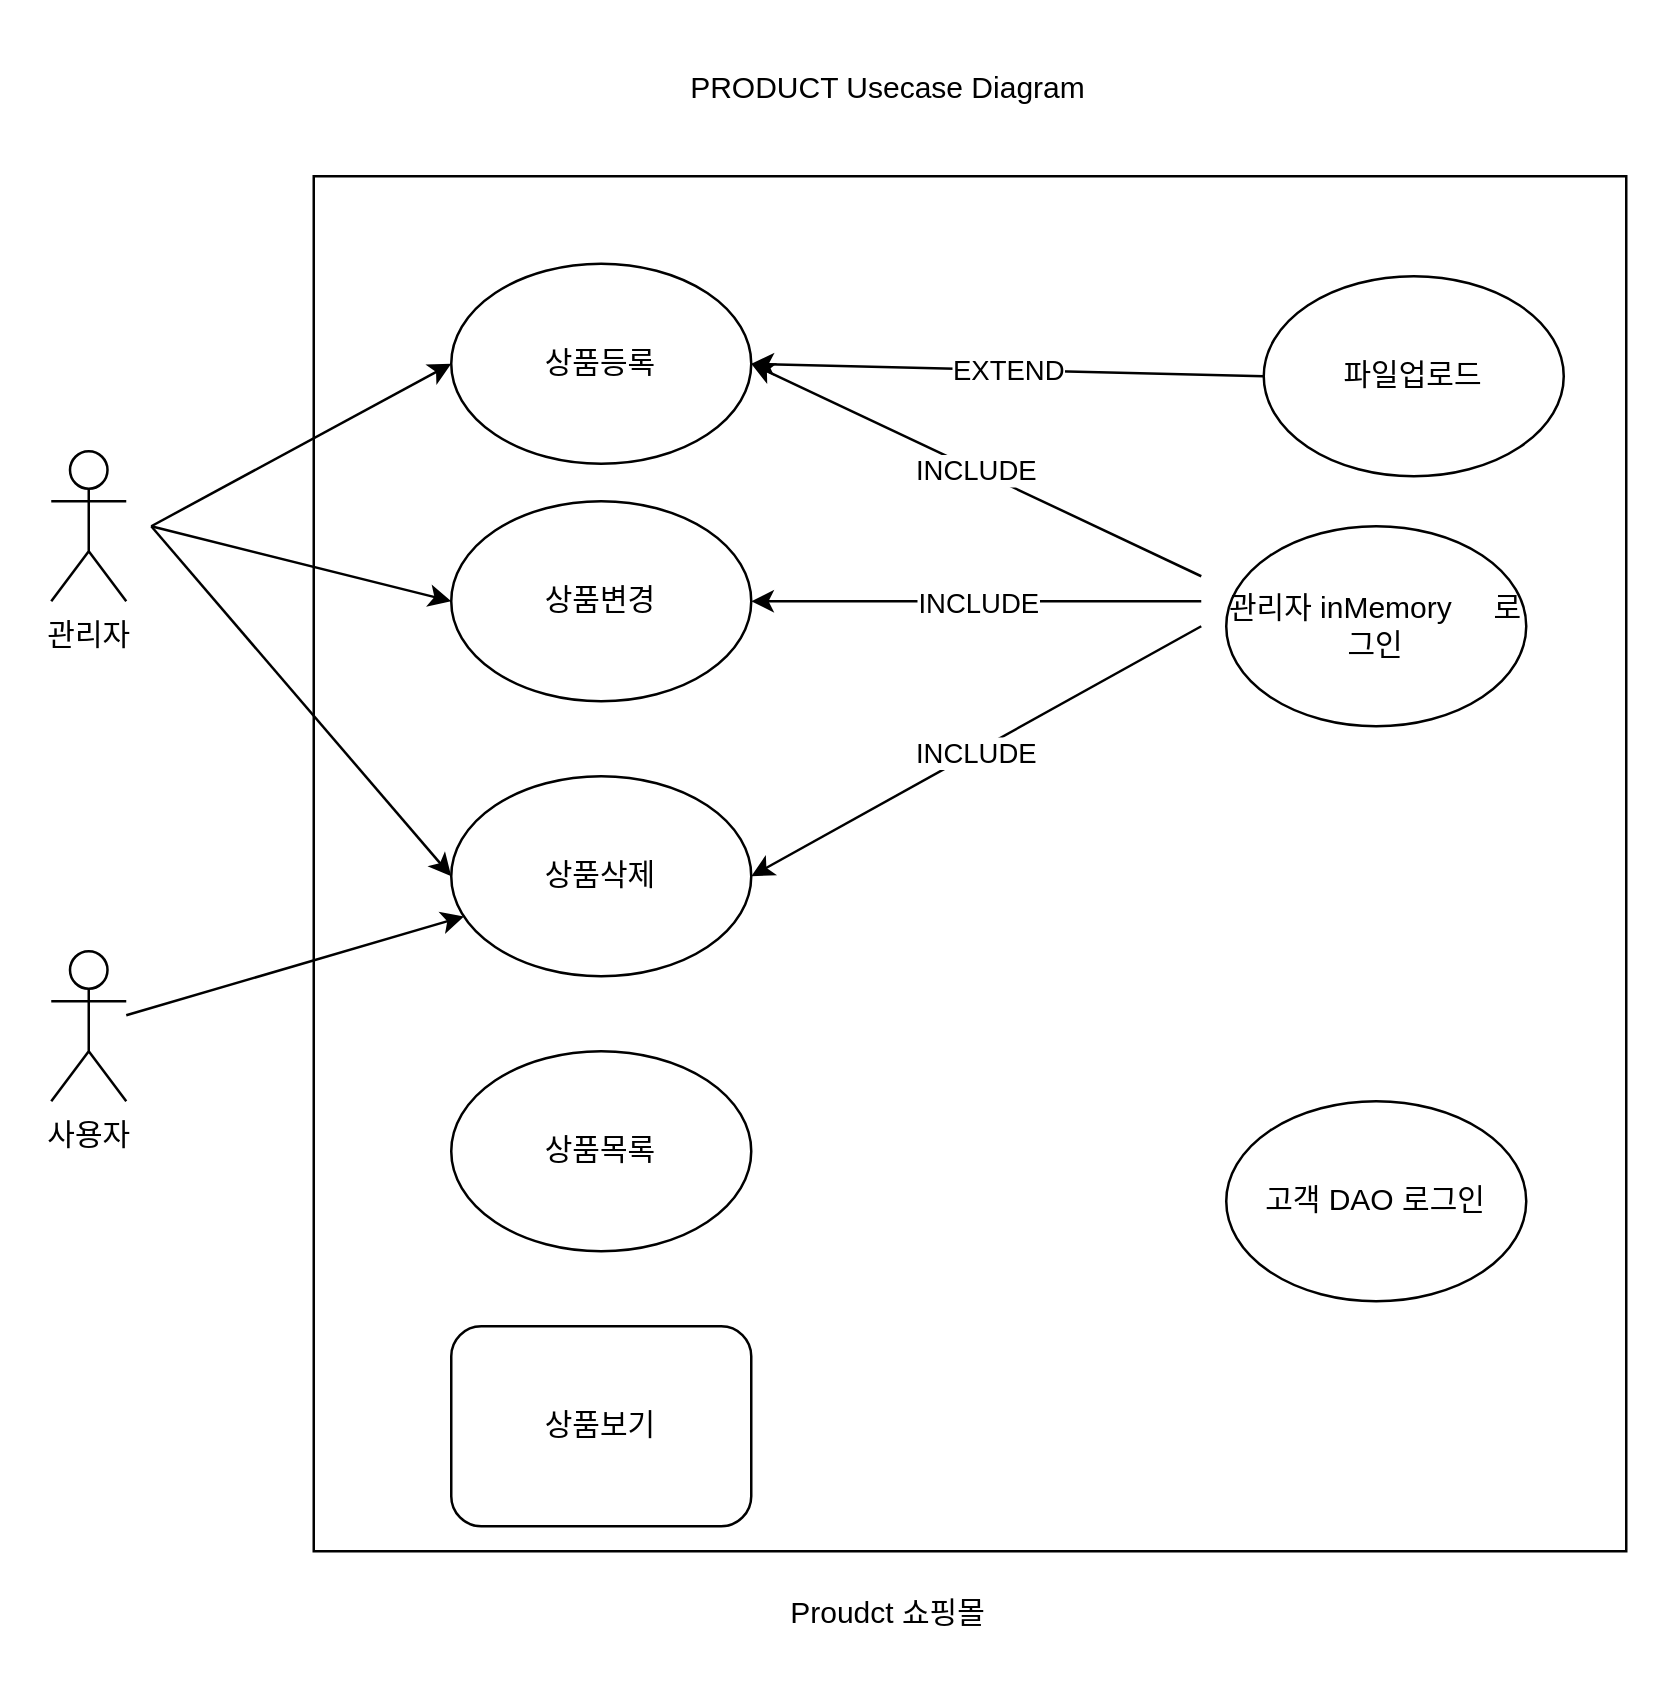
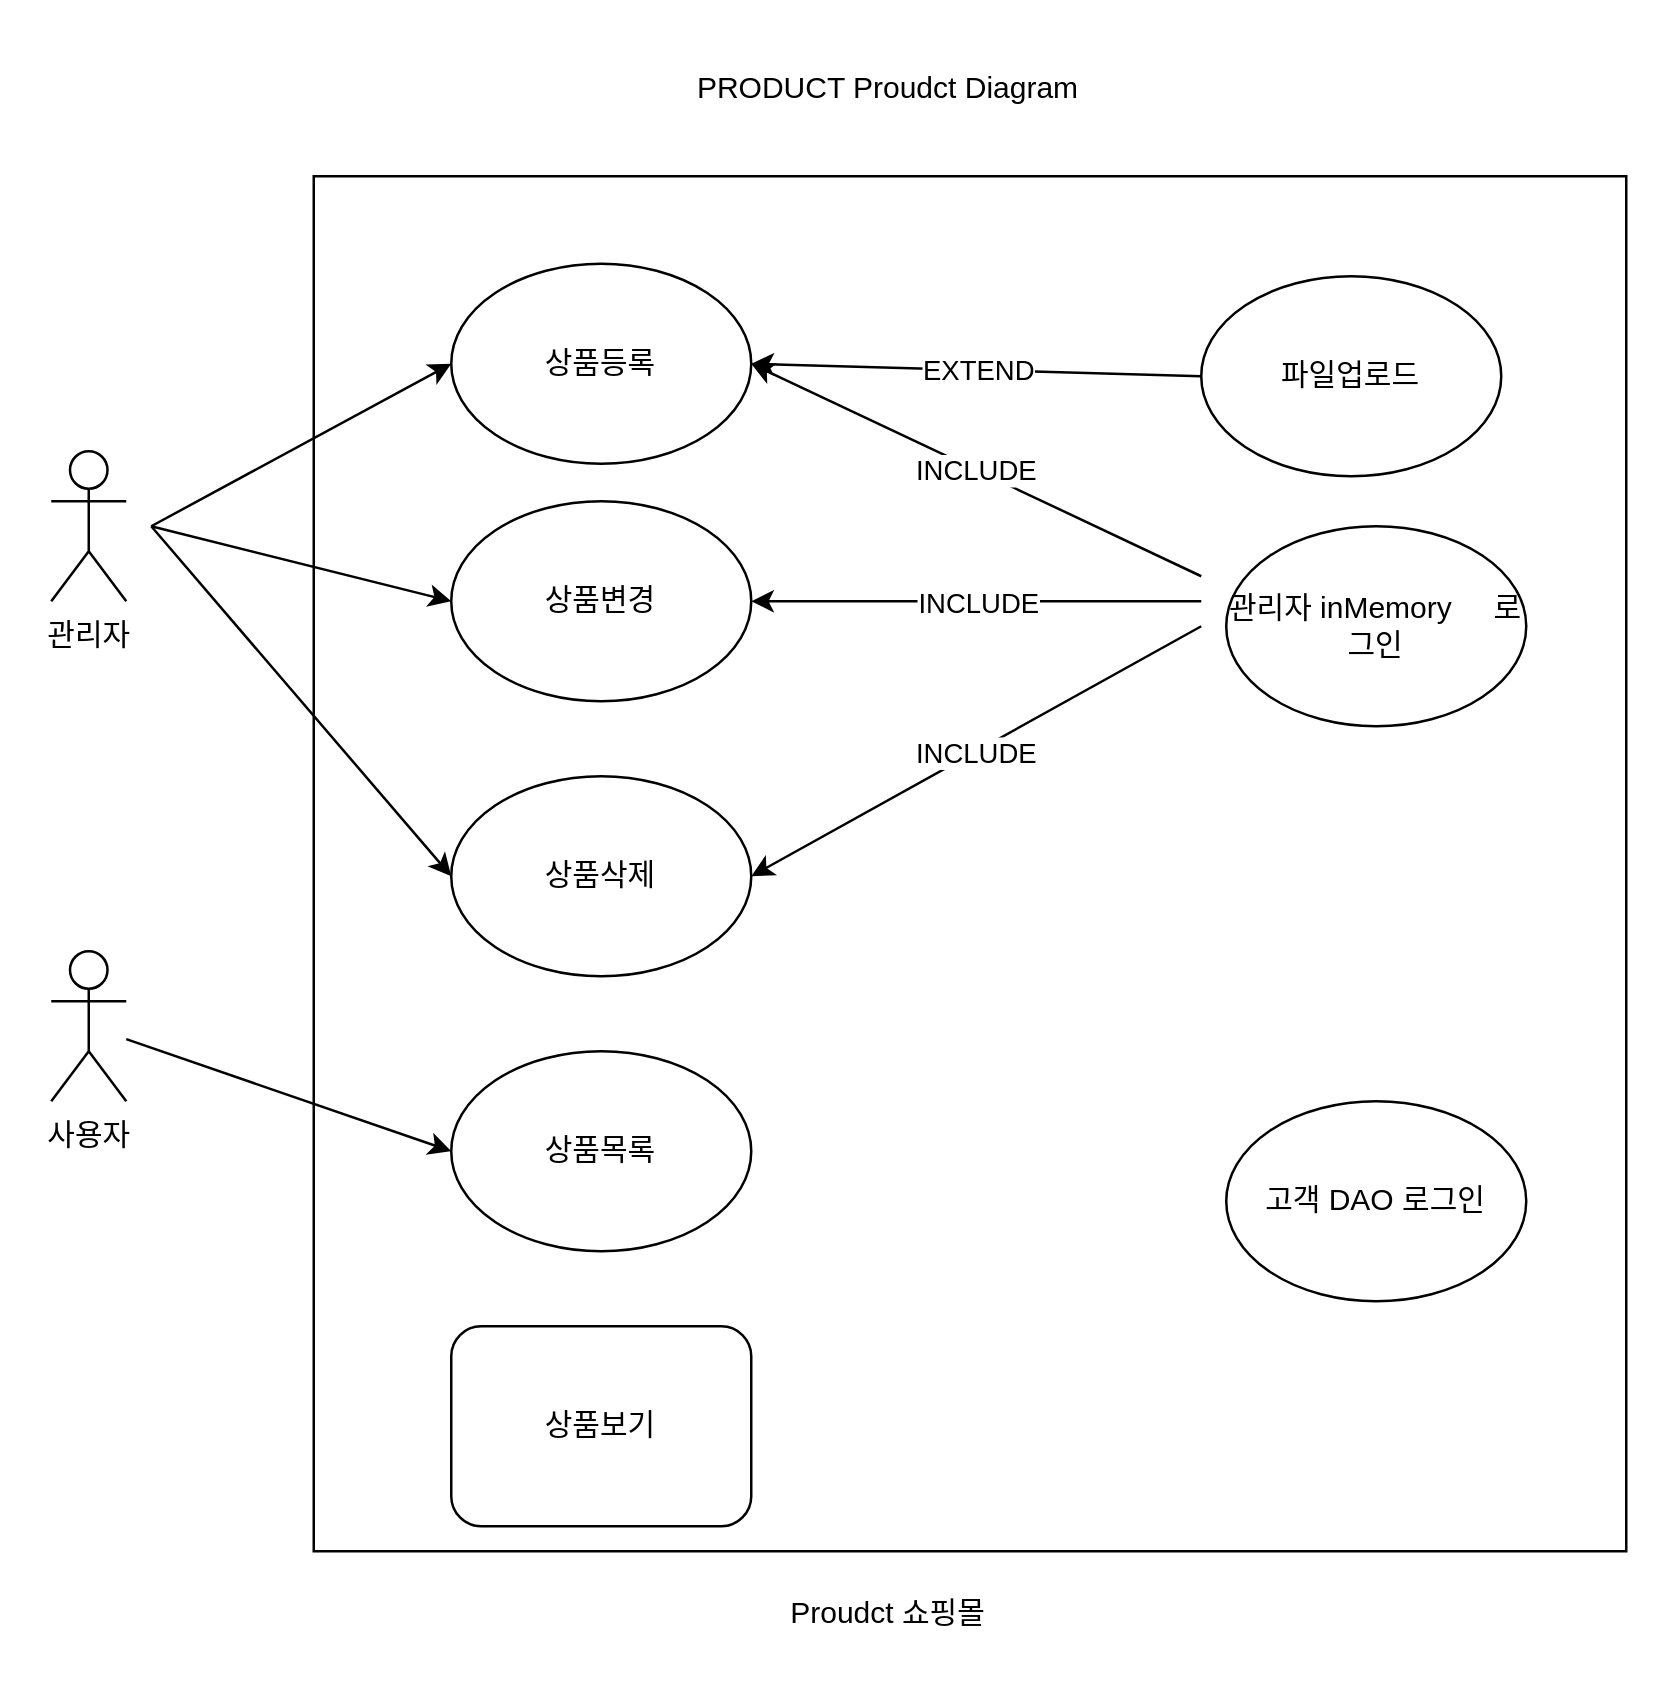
(889, 89) -> (889, 89)
(1414, 376) -> (1351, 376)
(287, 968) -> (281, 1092)
